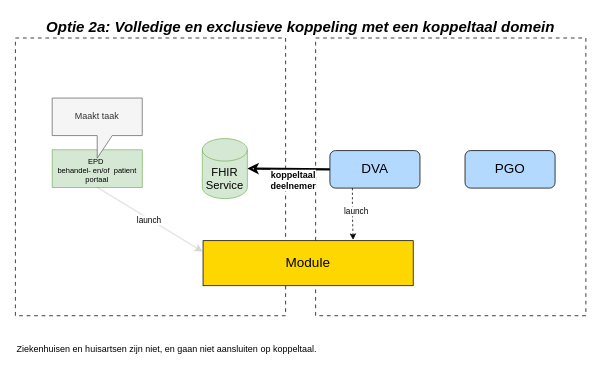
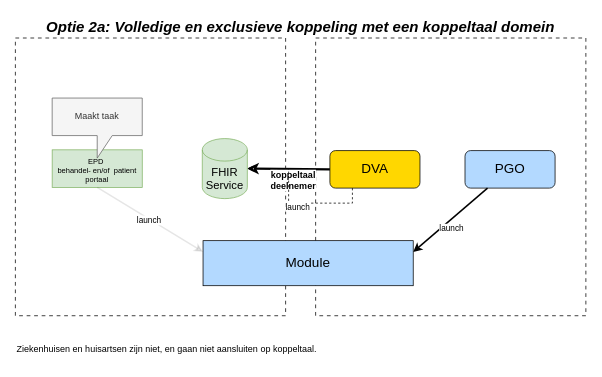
(375, 169) -> (375, 169)
none -> (453, 217)
(352, 220) -> (288, 198)
(308, 263) -> (308, 263)
